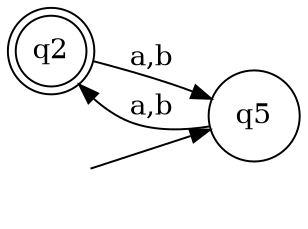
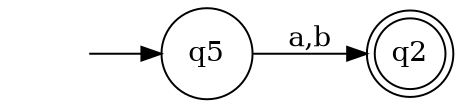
(144, 75) -> none
